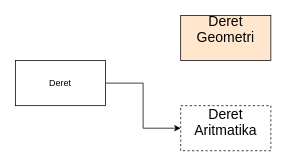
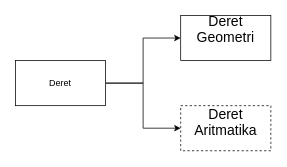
none -> (143, 38)
(225, 38) -> (225, 38)
